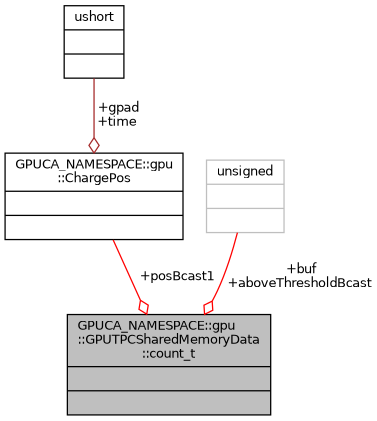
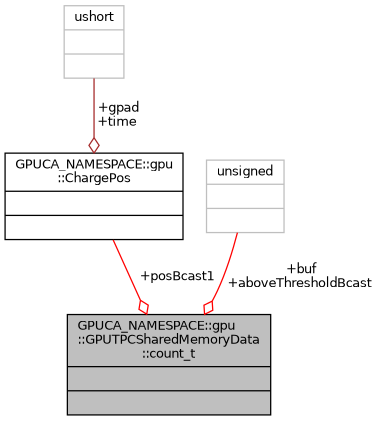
(94, 42) -> (94, 42)
